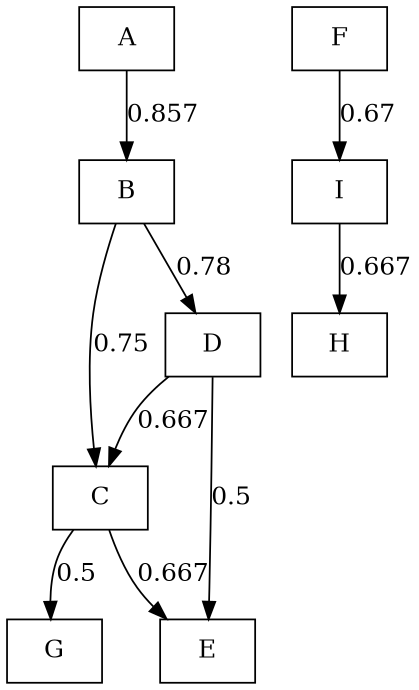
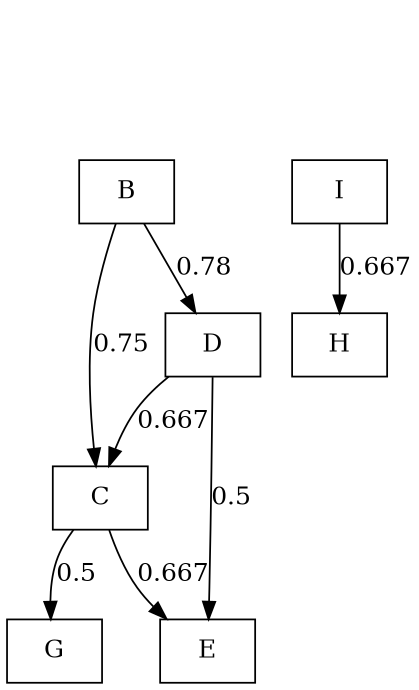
(127, 39) -> none
(340, 39) -> none
